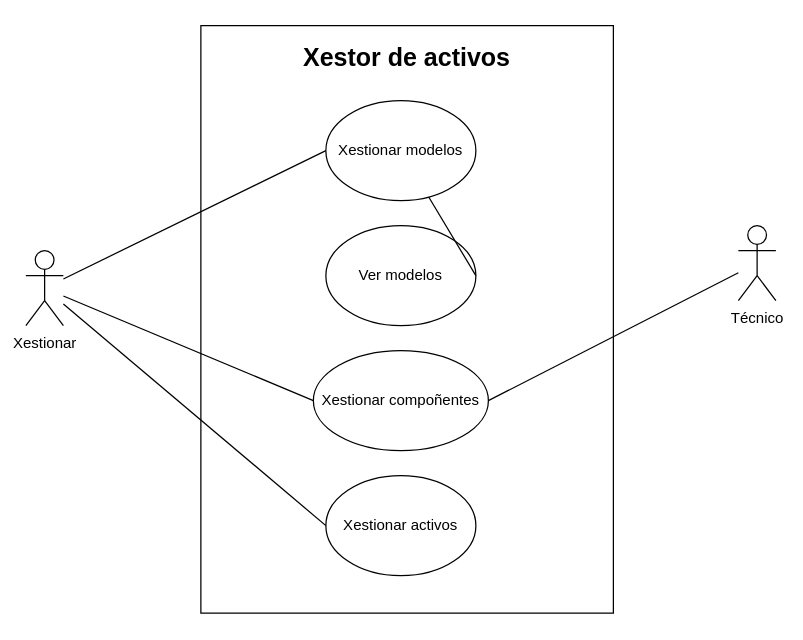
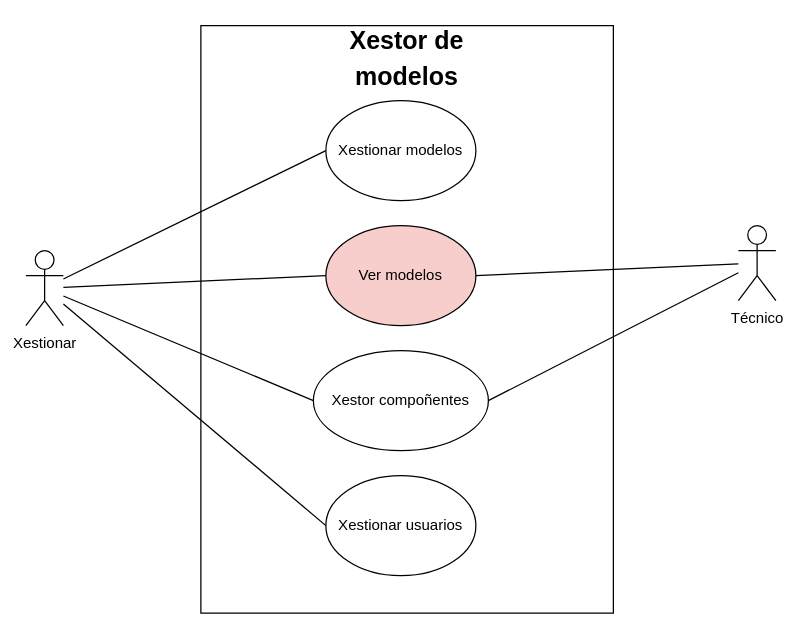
(407, 57) -> (407, 57)
(452, 237) -> (607, 270)
(401, 276) -> (401, 276)
none -> (194, 281)
(401, 401) -> (401, 401)
(401, 526) -> (401, 526)
